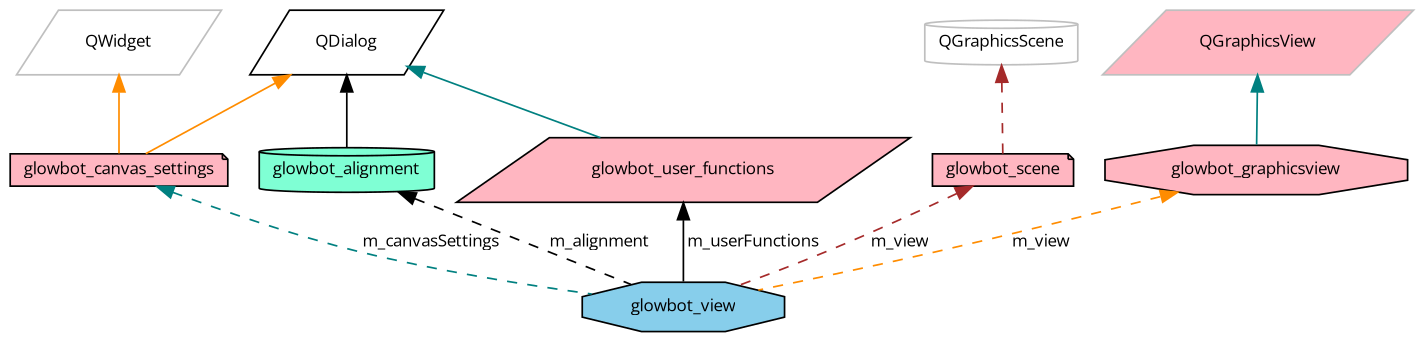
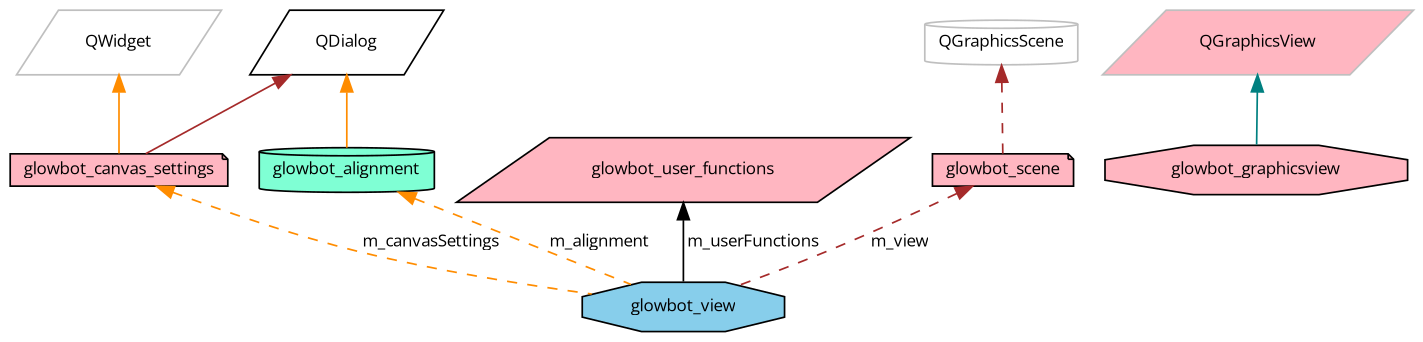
(512, 105) -> none
(211, 118) -> (211, 118)
(347, 120) -> (347, 120)
(523, 242) -> (523, 242)
(960, 246) -> none
(379, 256) -> (379, 256)
